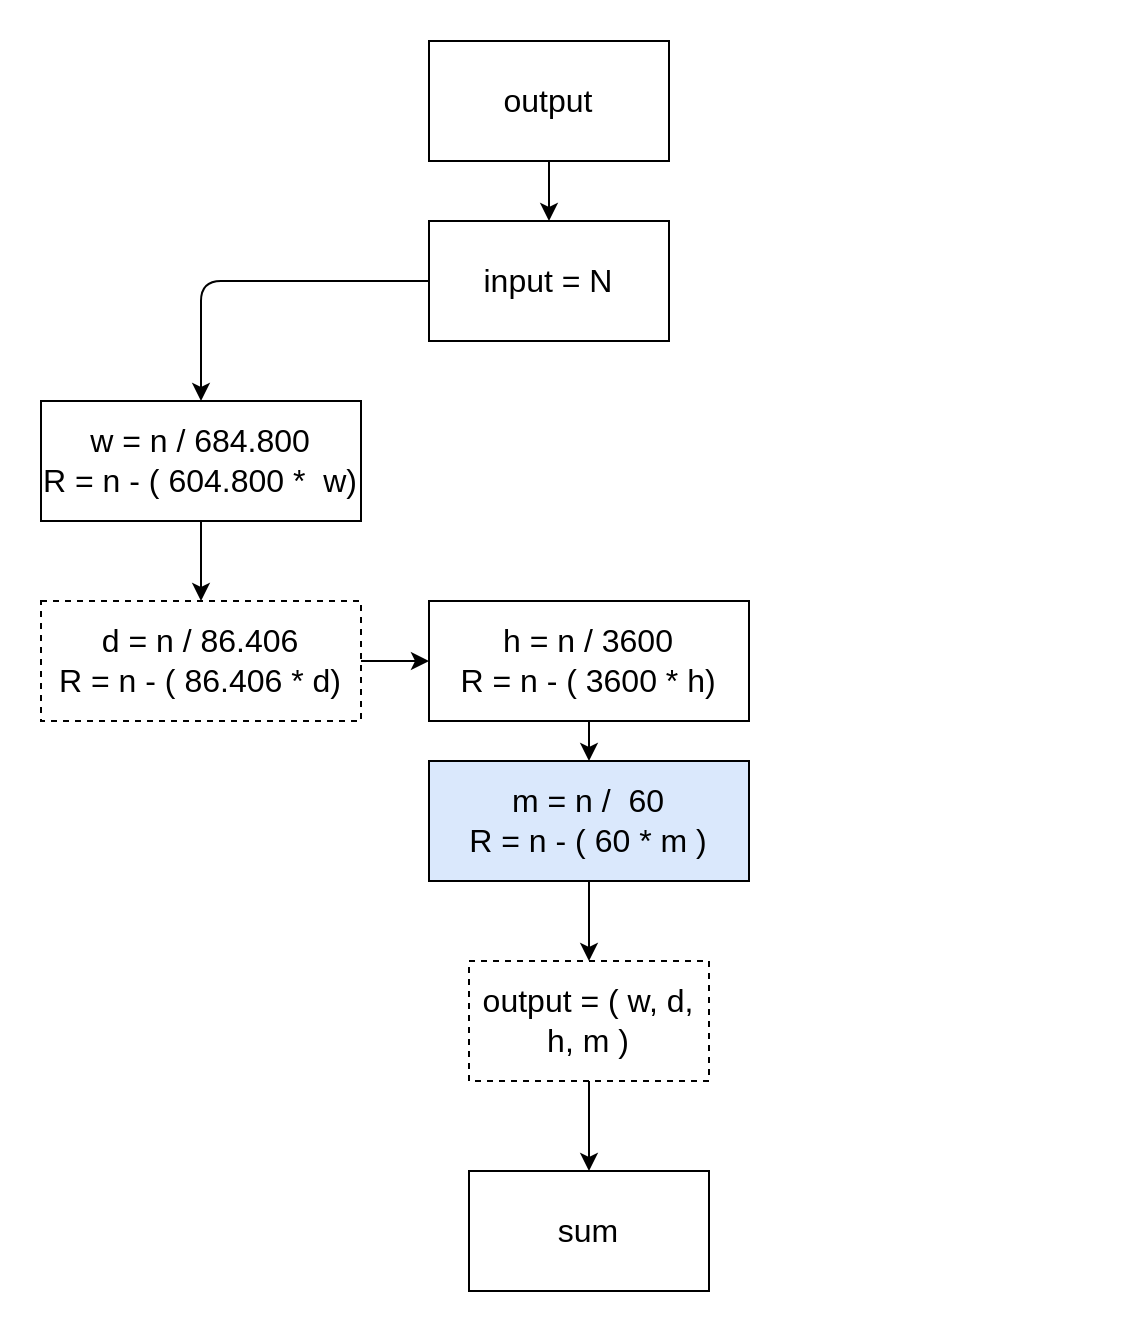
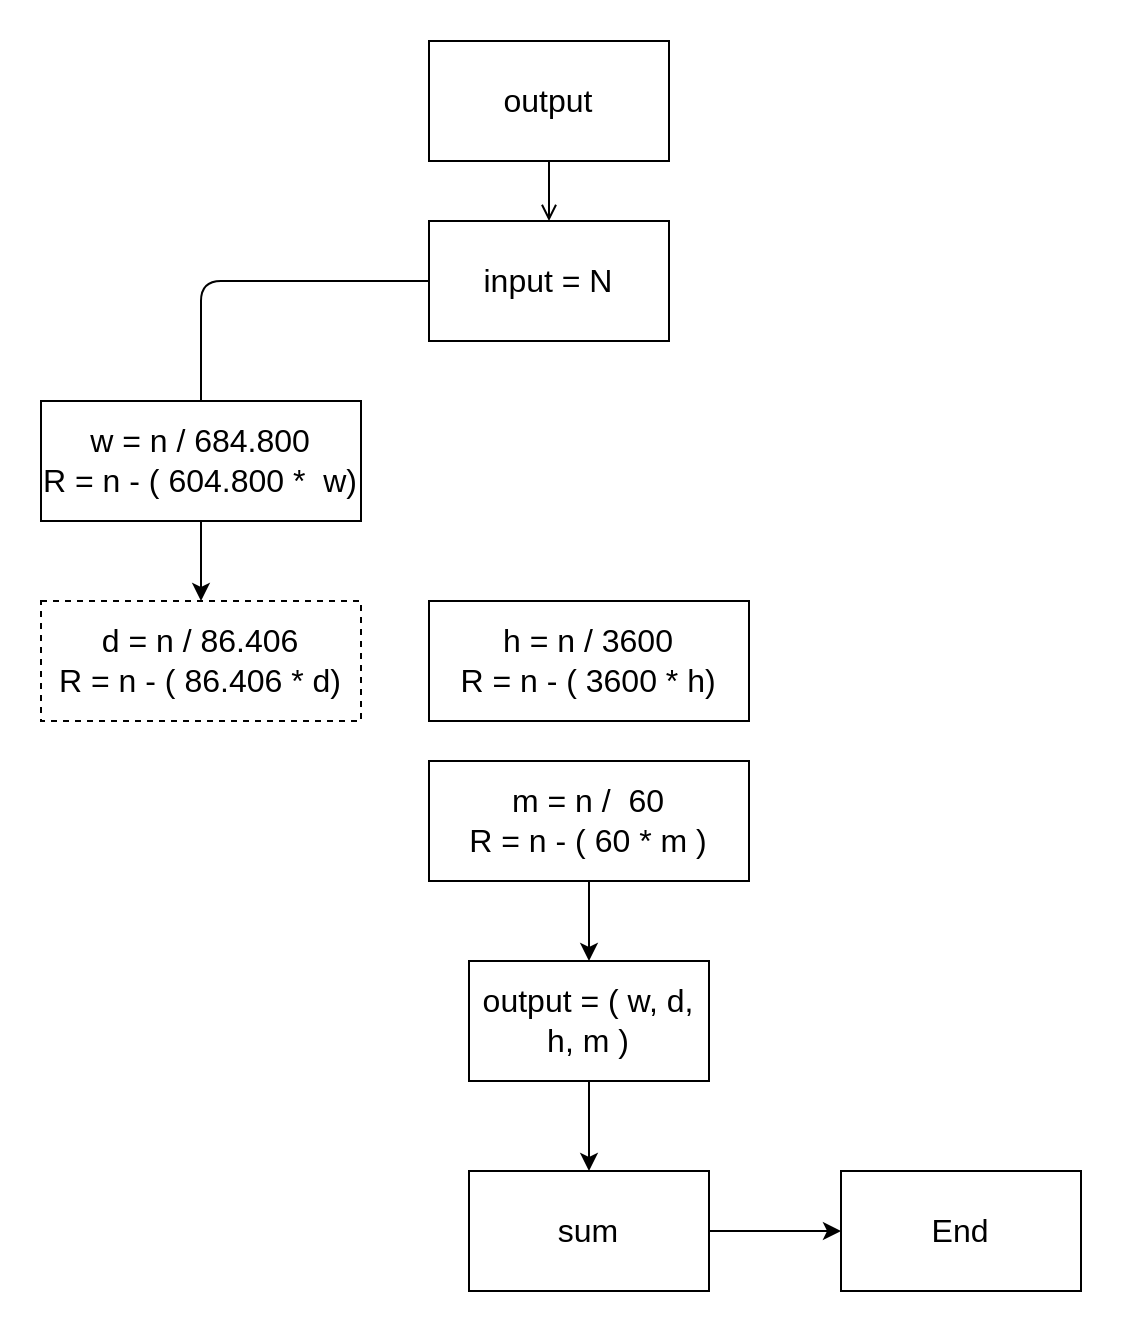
(549, 206) -> (549, 208)
(201, 386) -> (201, 391)
(388, 661) -> none
(589, 734) -> none
(589, 821) -> (589, 821)
(589, 1021) -> (589, 1021)
none -> (768, 1231)
none -> (961, 1231)
